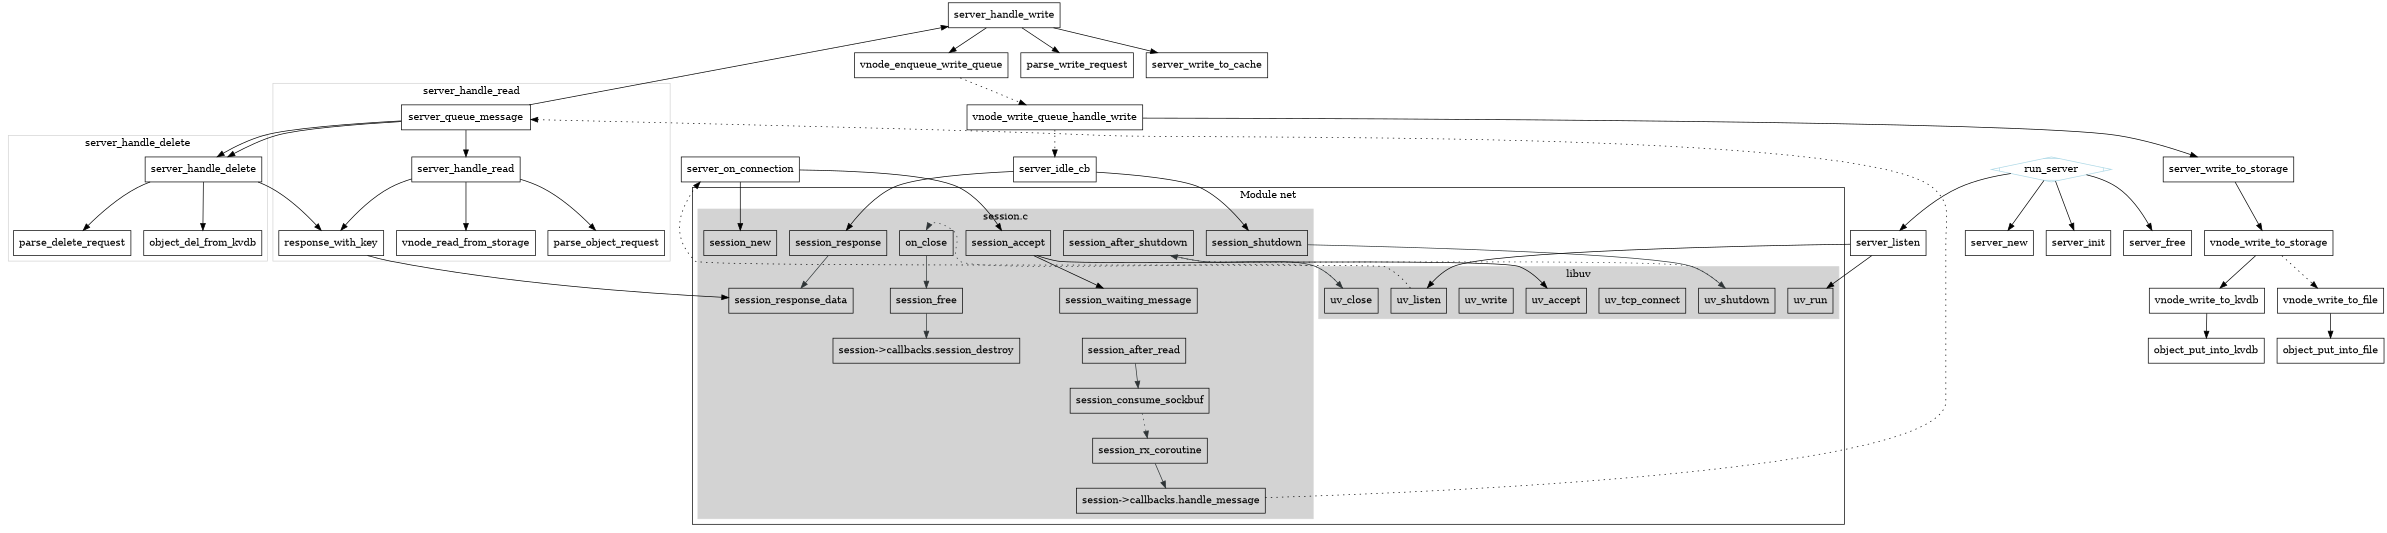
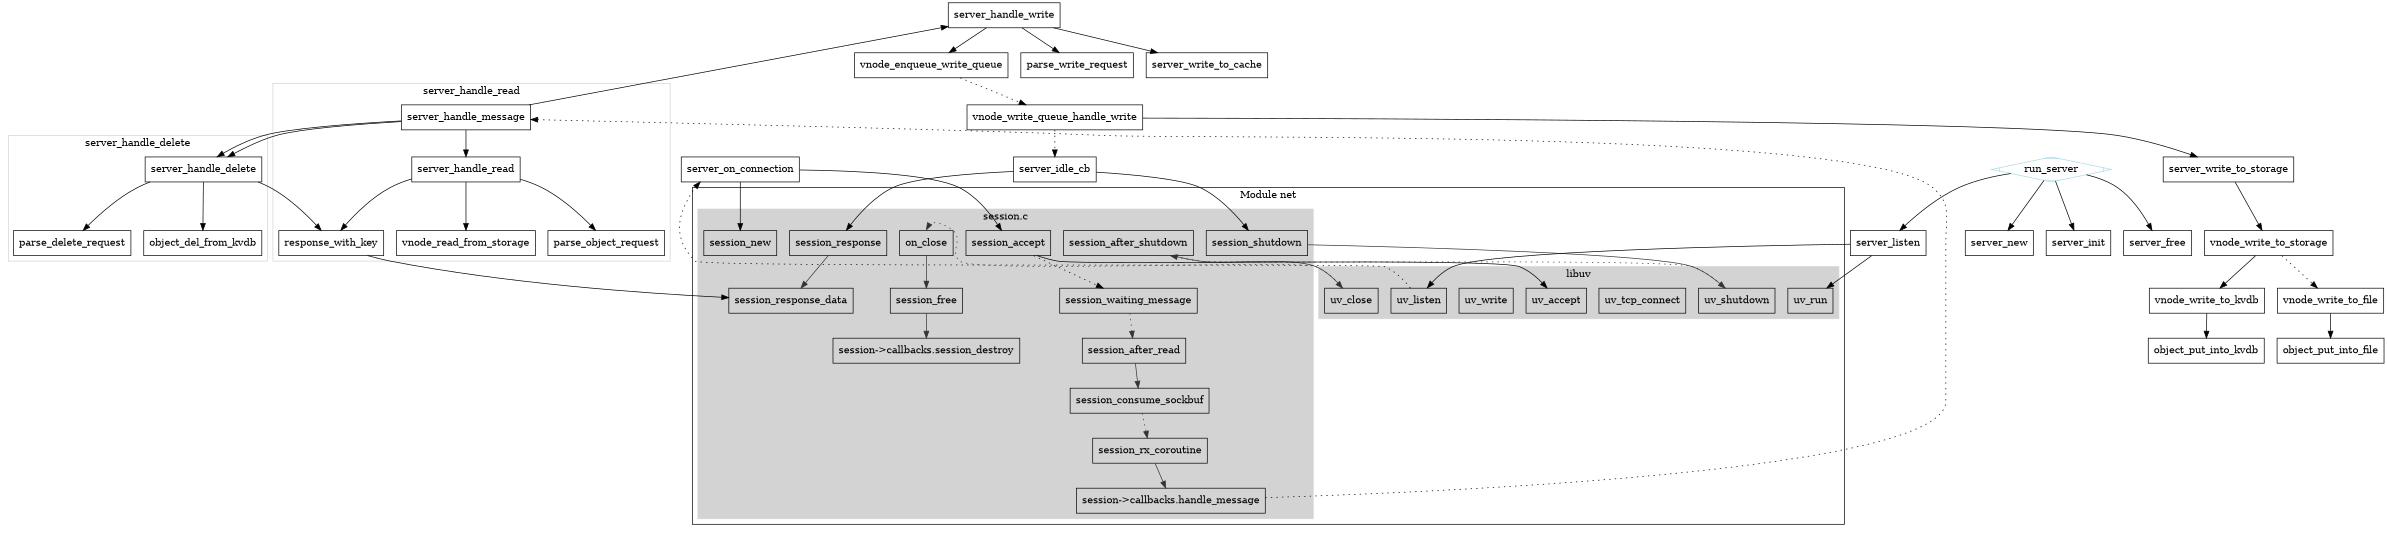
(466, 117) -> (466, 117)
(1067, 271) -> (1067, 271)
none -> (1131, 322)
